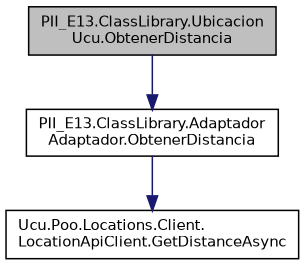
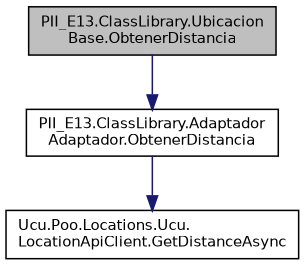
(152, 31) -> (152, 31)
(152, 235) -> (152, 235)
